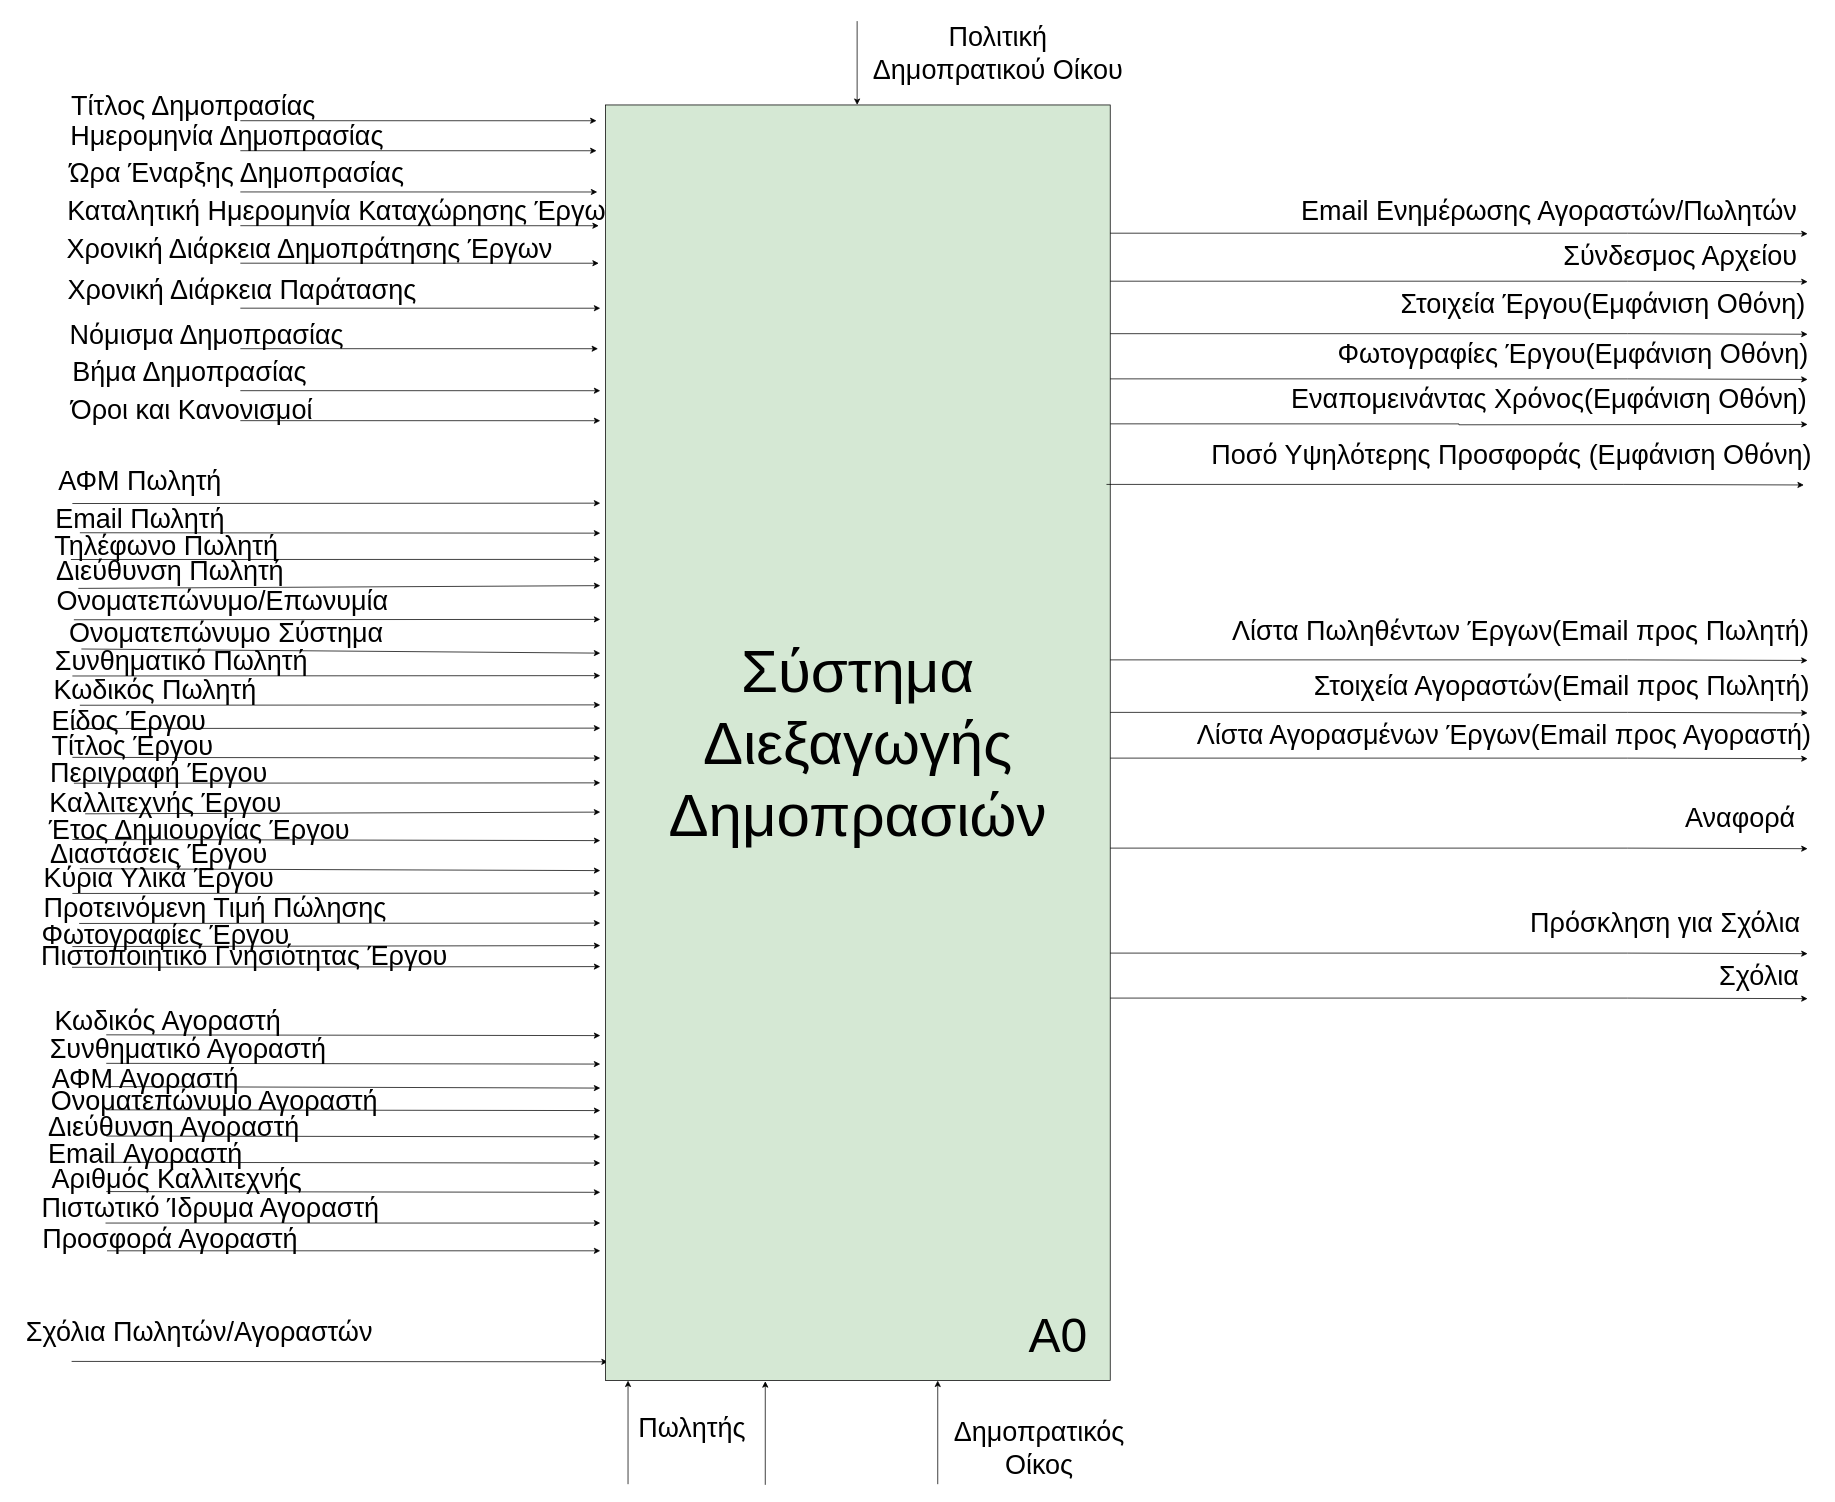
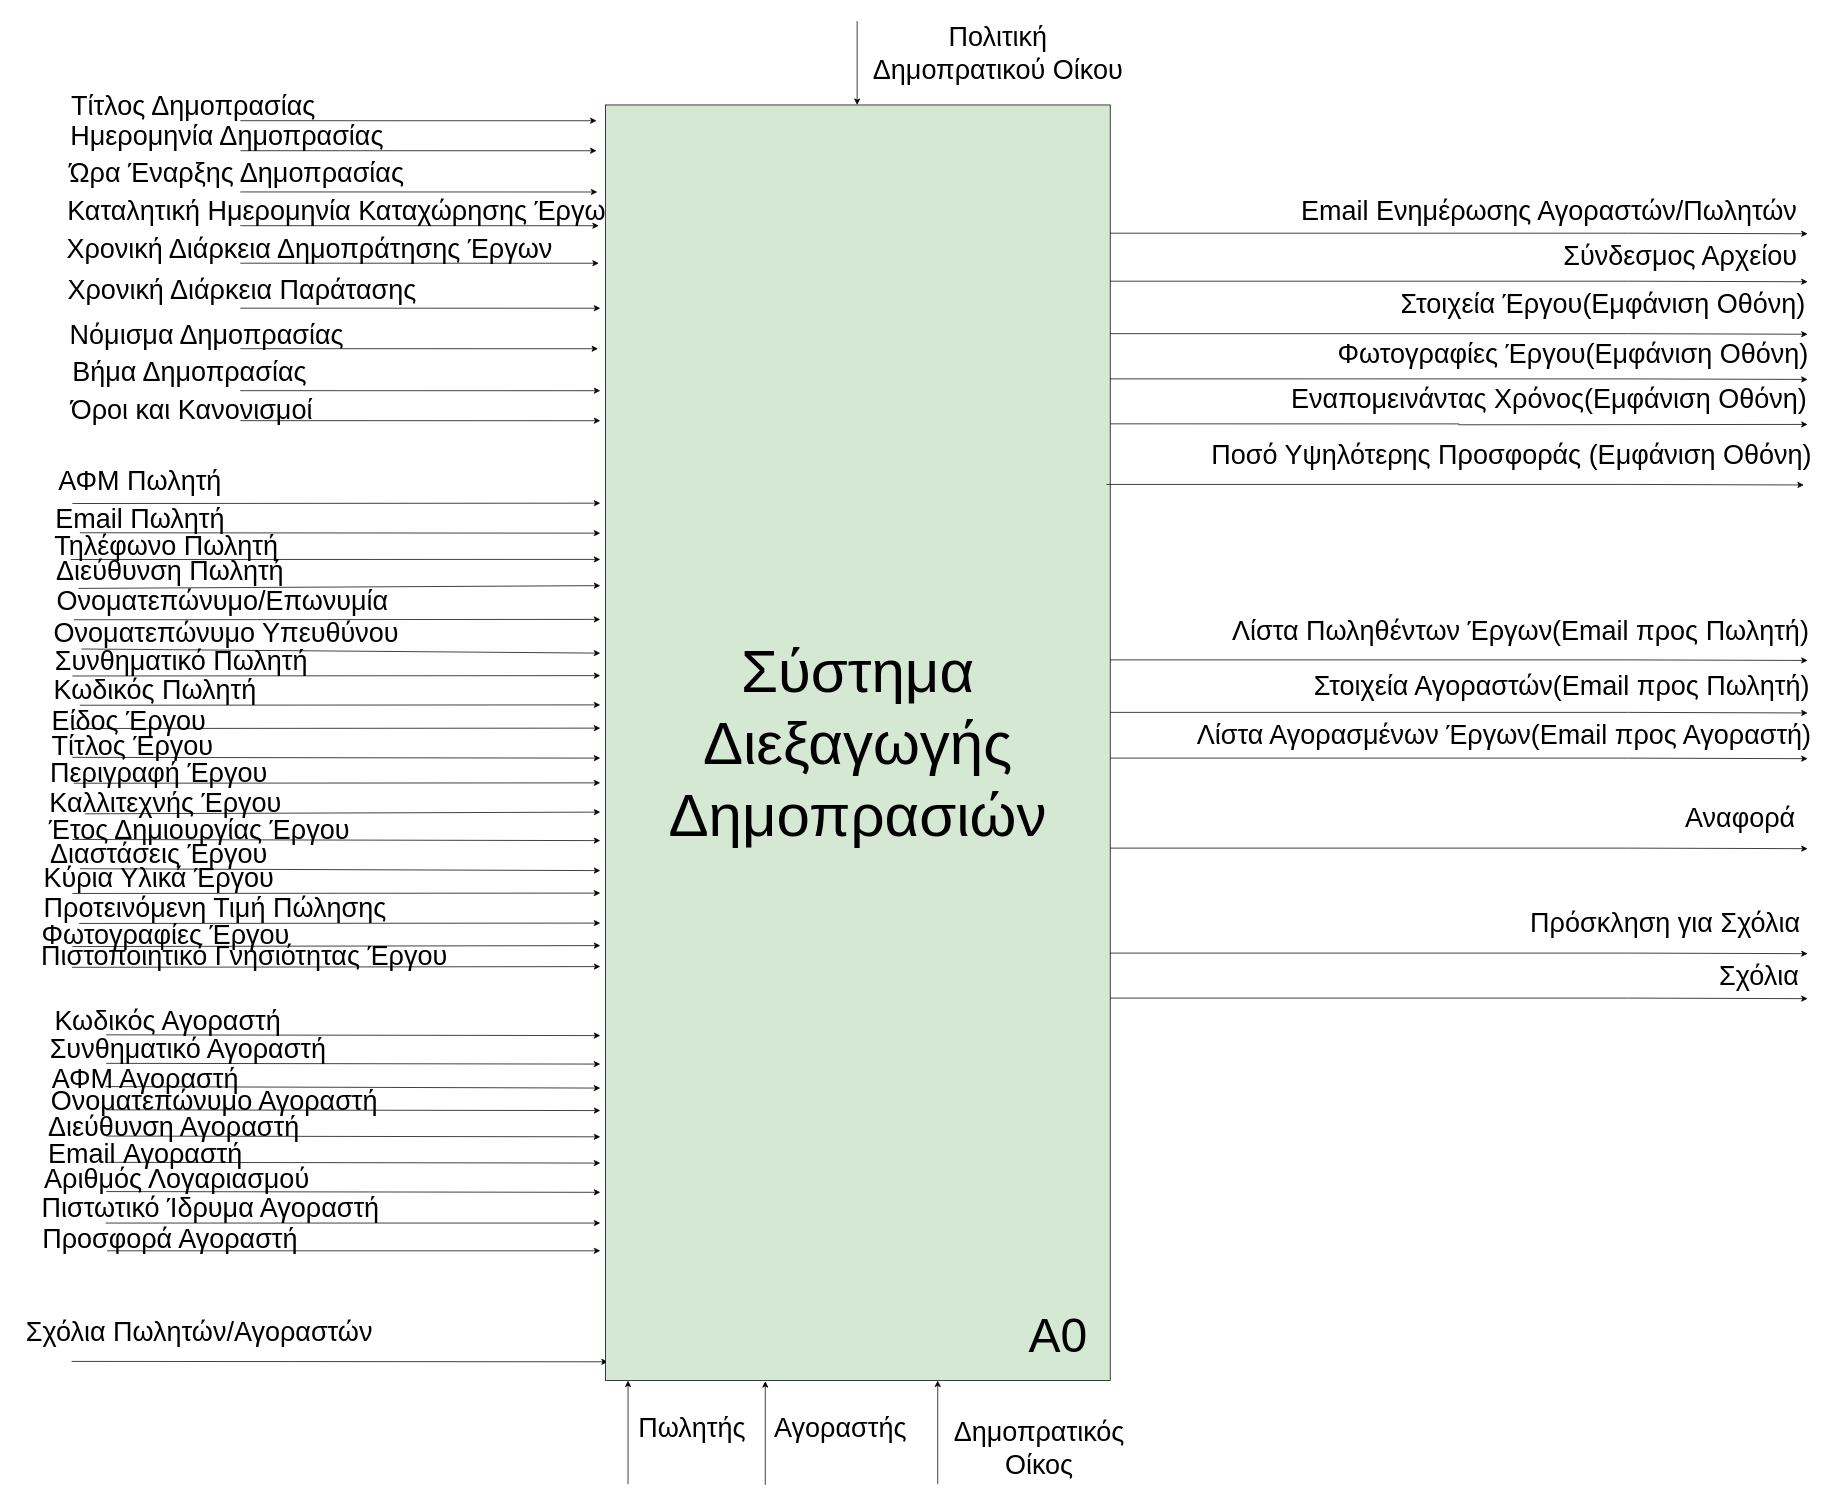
(227, 633) -> (227, 633)
(177, 1179) -> (177, 1179)
none -> (840, 1428)
